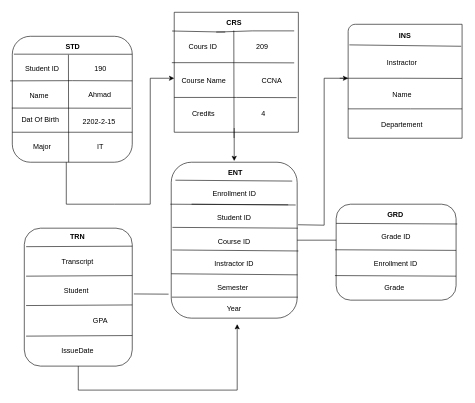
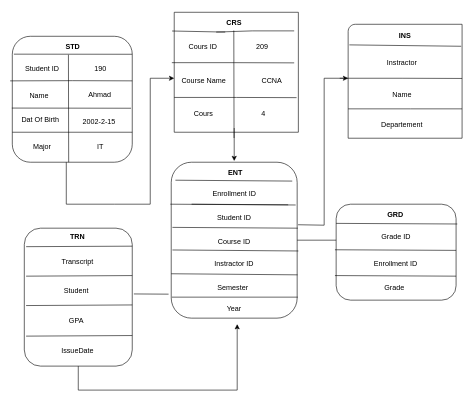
(204, 114) -> (204, 114)
(99, 122) -> (99, 122)
(101, 321) -> (77, 321)
